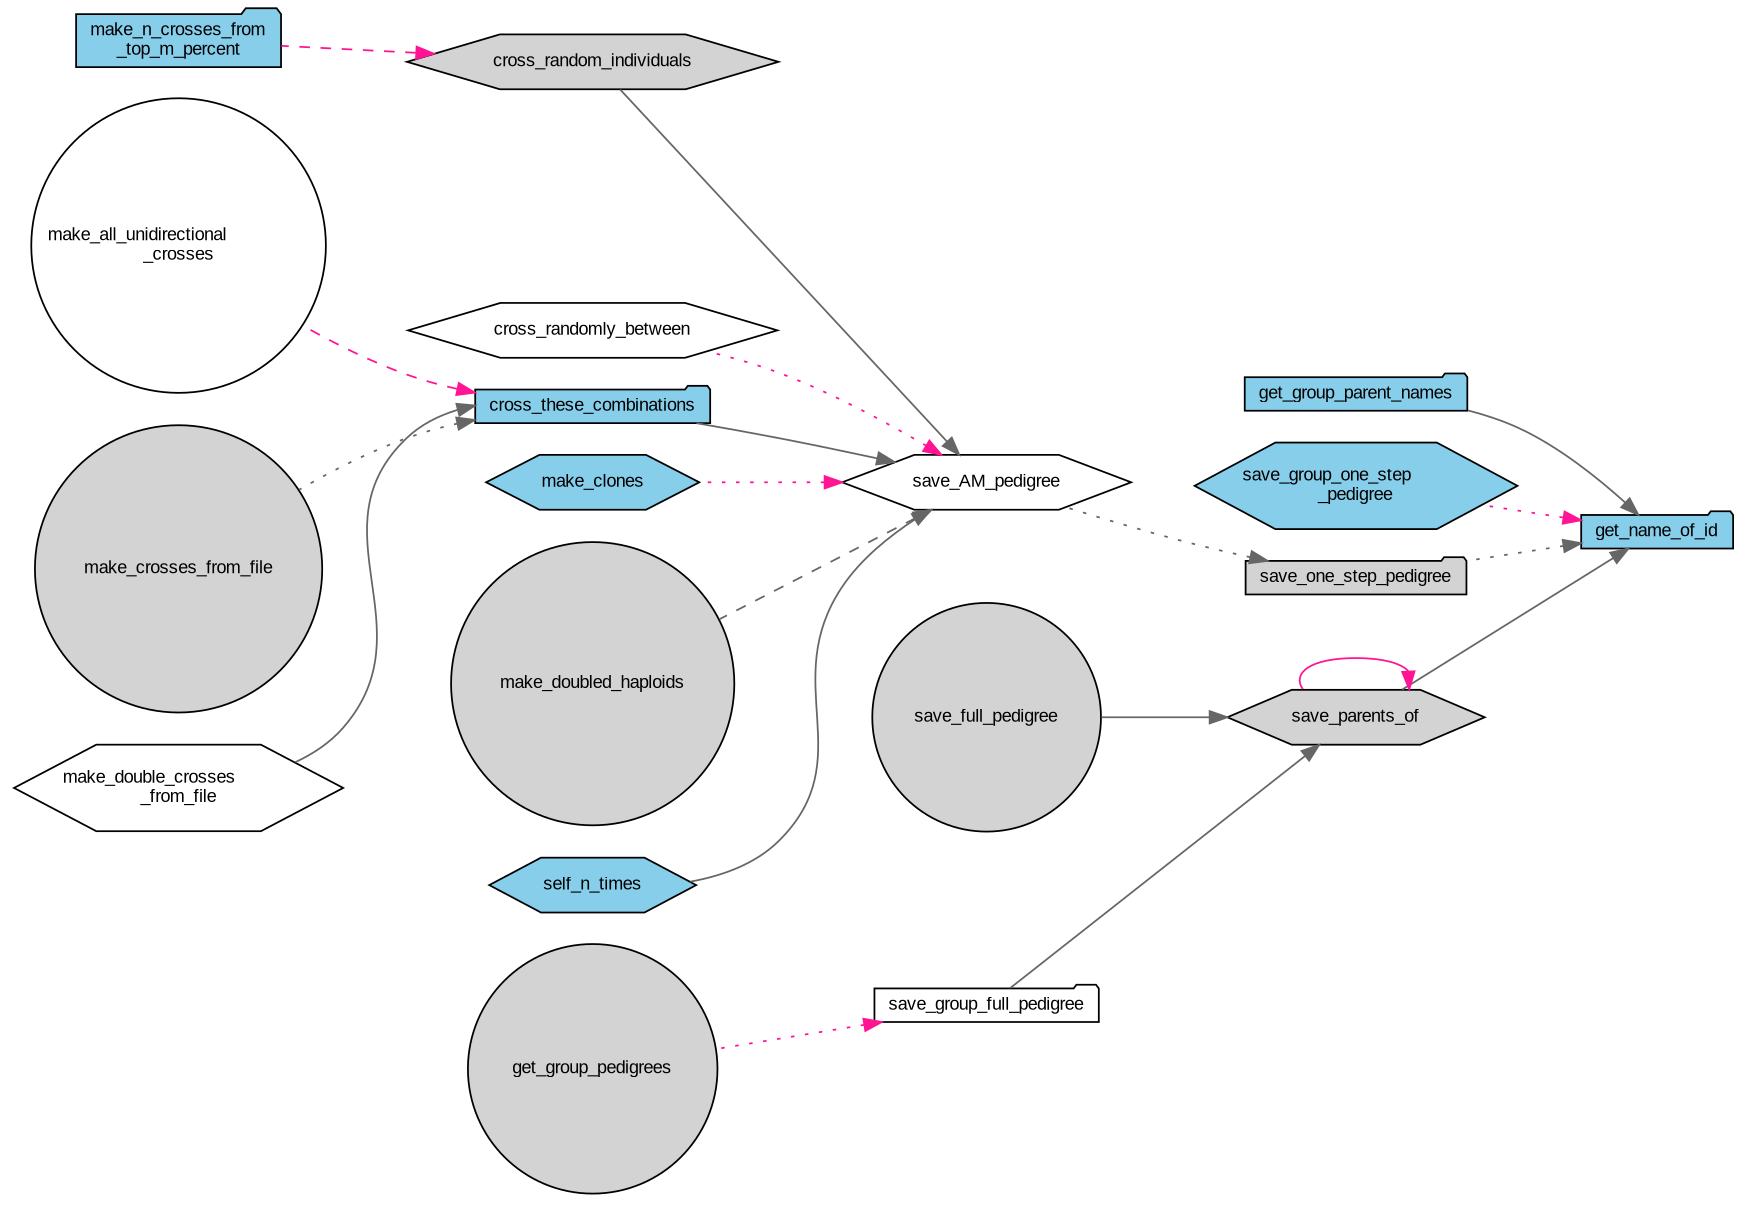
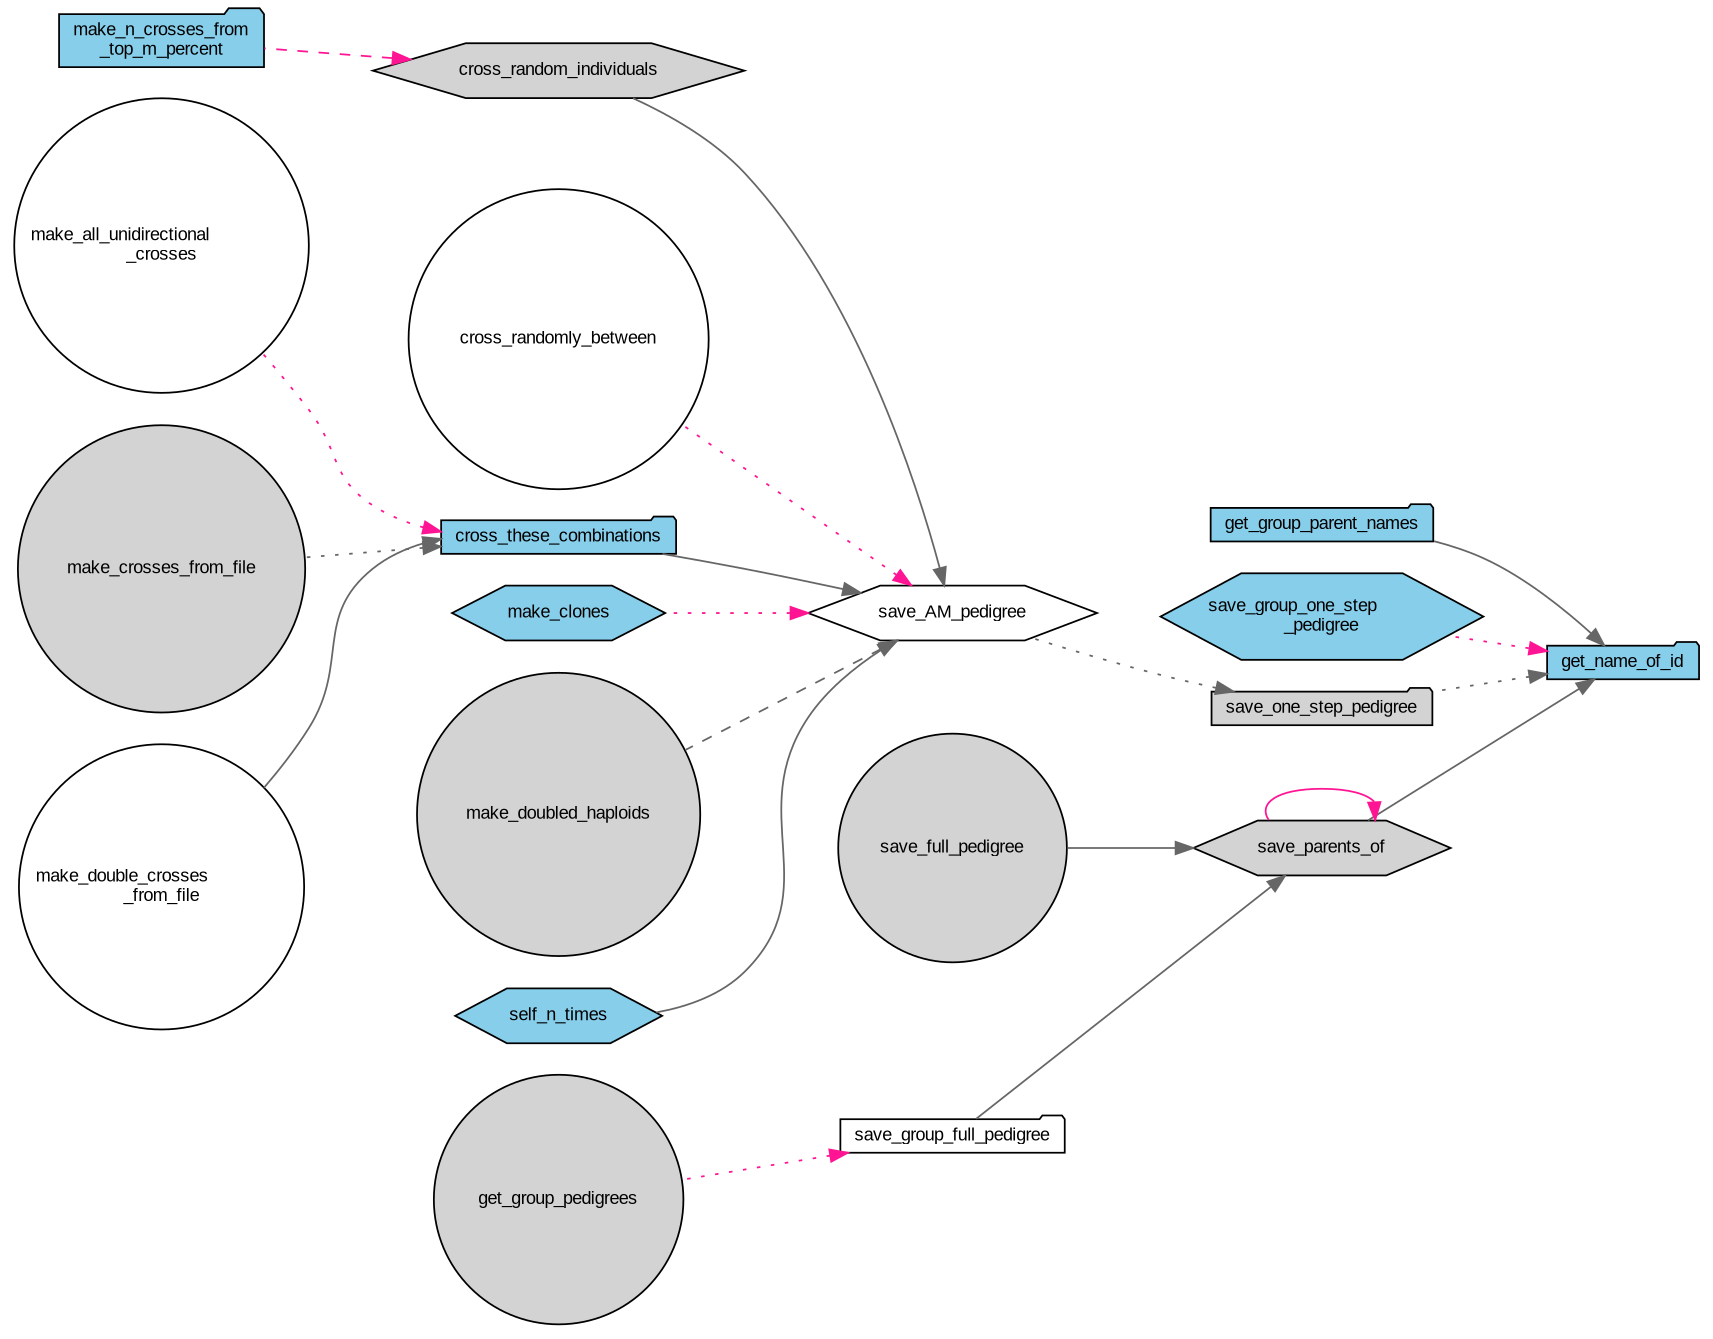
(593, 330) -> (559, 339)
(378, 363) -> (333, 453)
(179, 788) -> (162, 887)
